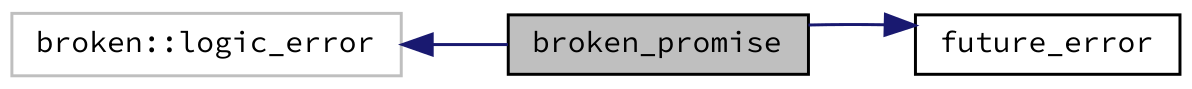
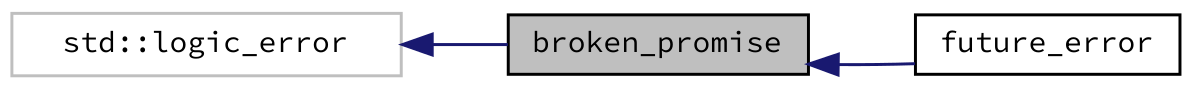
(847, 25) -> (877, 65)
(207, 45) -> (207, 45)
